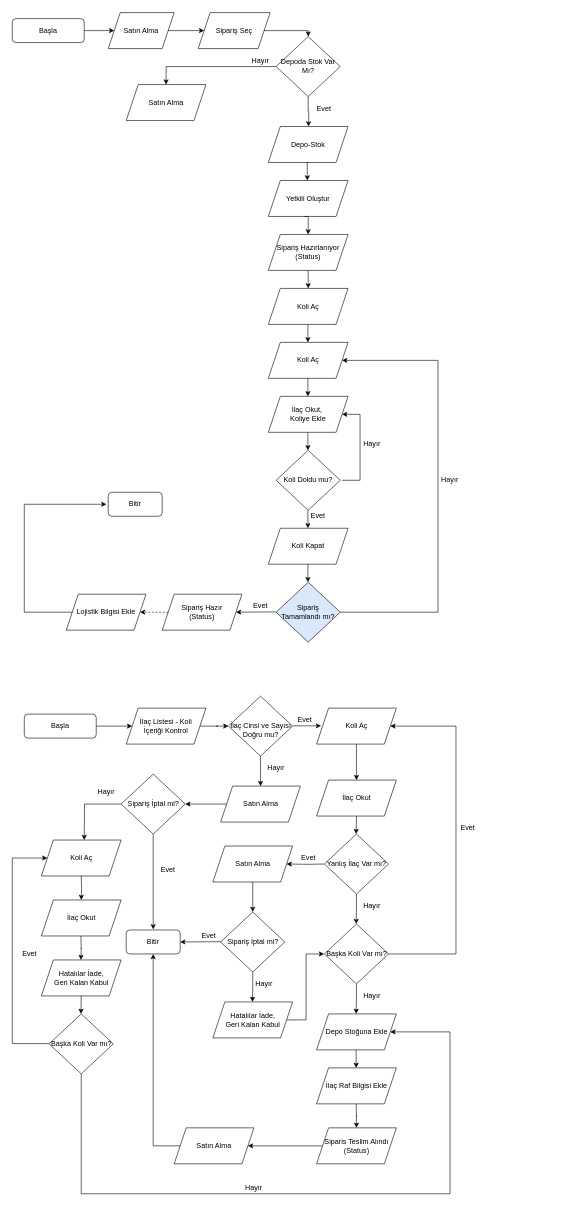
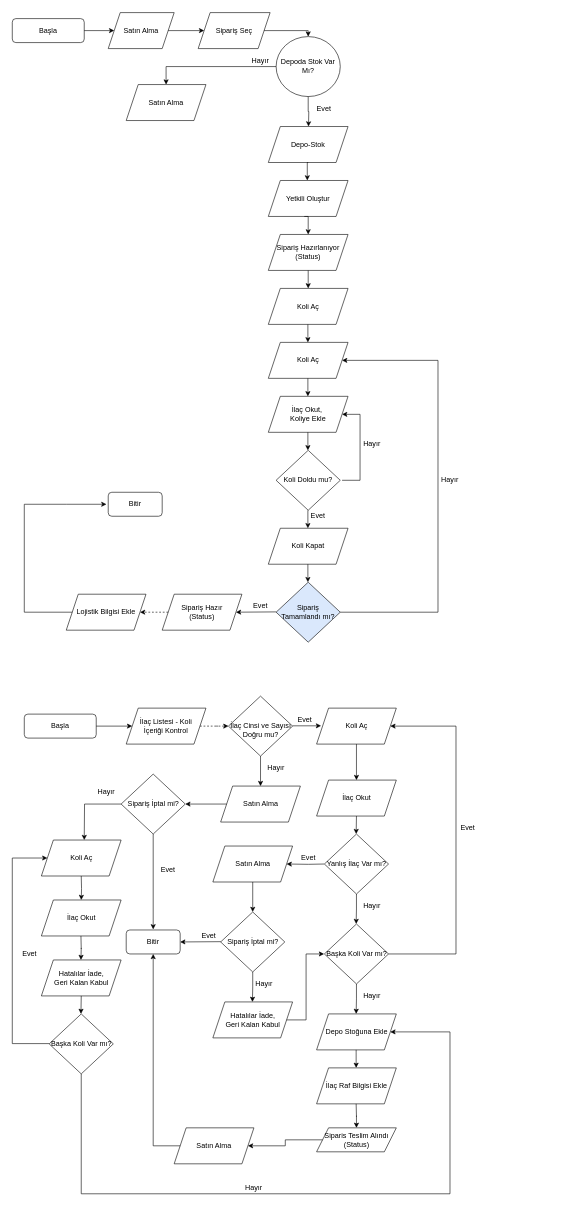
(308, 66) -> (308, 66)
(212, 726) -> (212, 726)
(357, 1146) -> (357, 1140)
